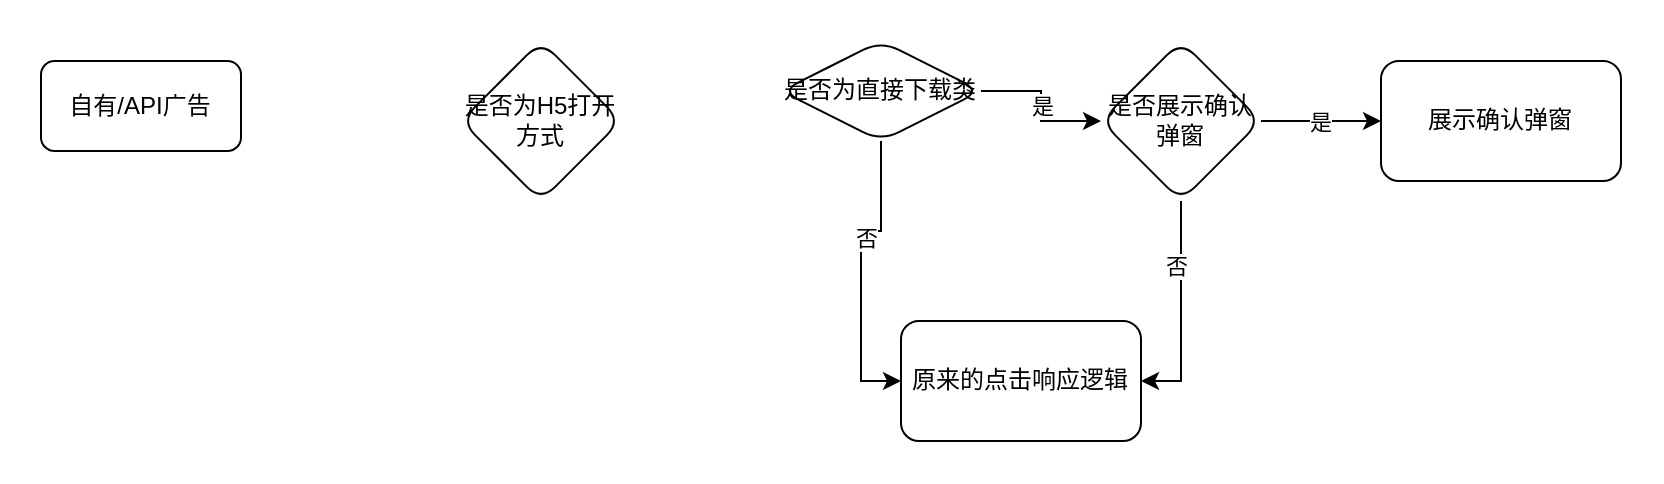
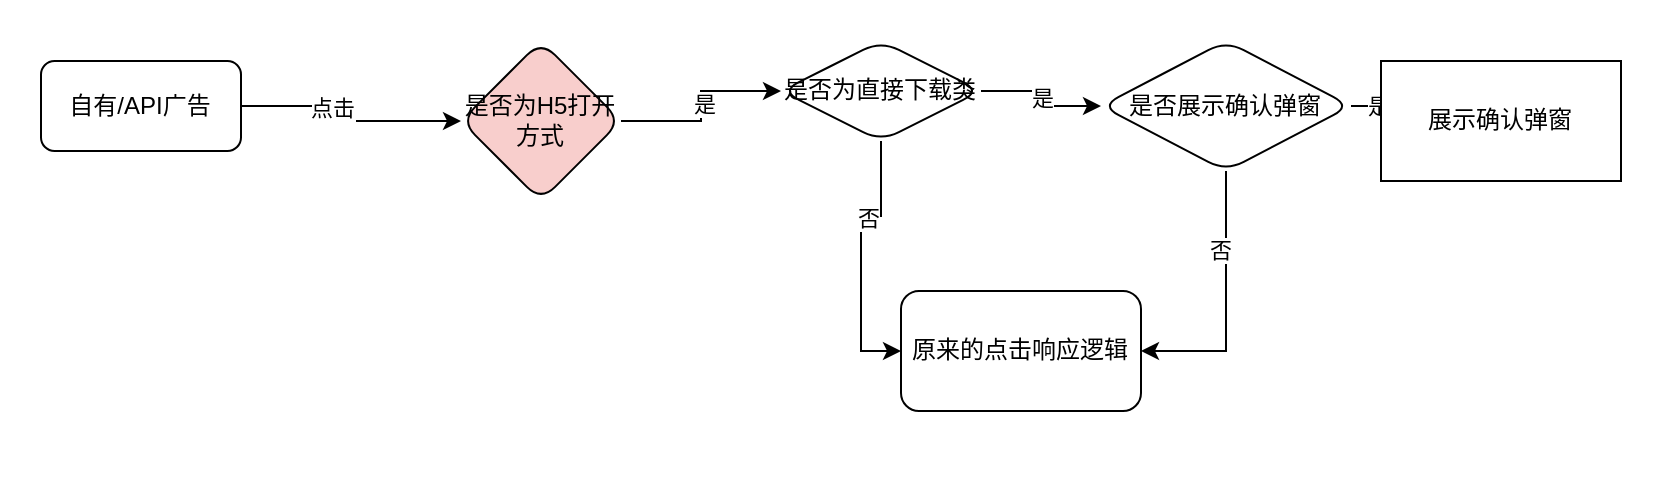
none -> (351, 107)
none -> (701, 113)
(541, 121) -> (541, 121)
(1181, 121) -> (1226, 106)
(1501, 121) -> (1501, 121)
(1021, 381) -> (1021, 351)
